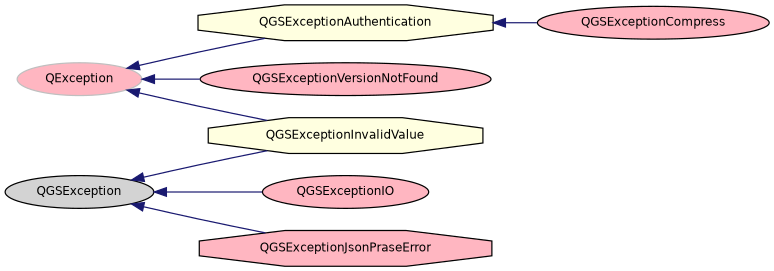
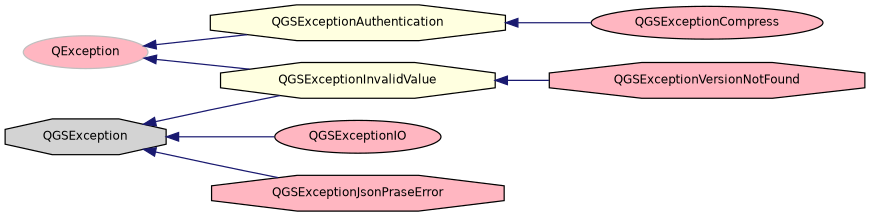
(177, 79) -> (528, 80)
(346, 79) -> (707, 80)
(79, 192) -> (86, 137)
